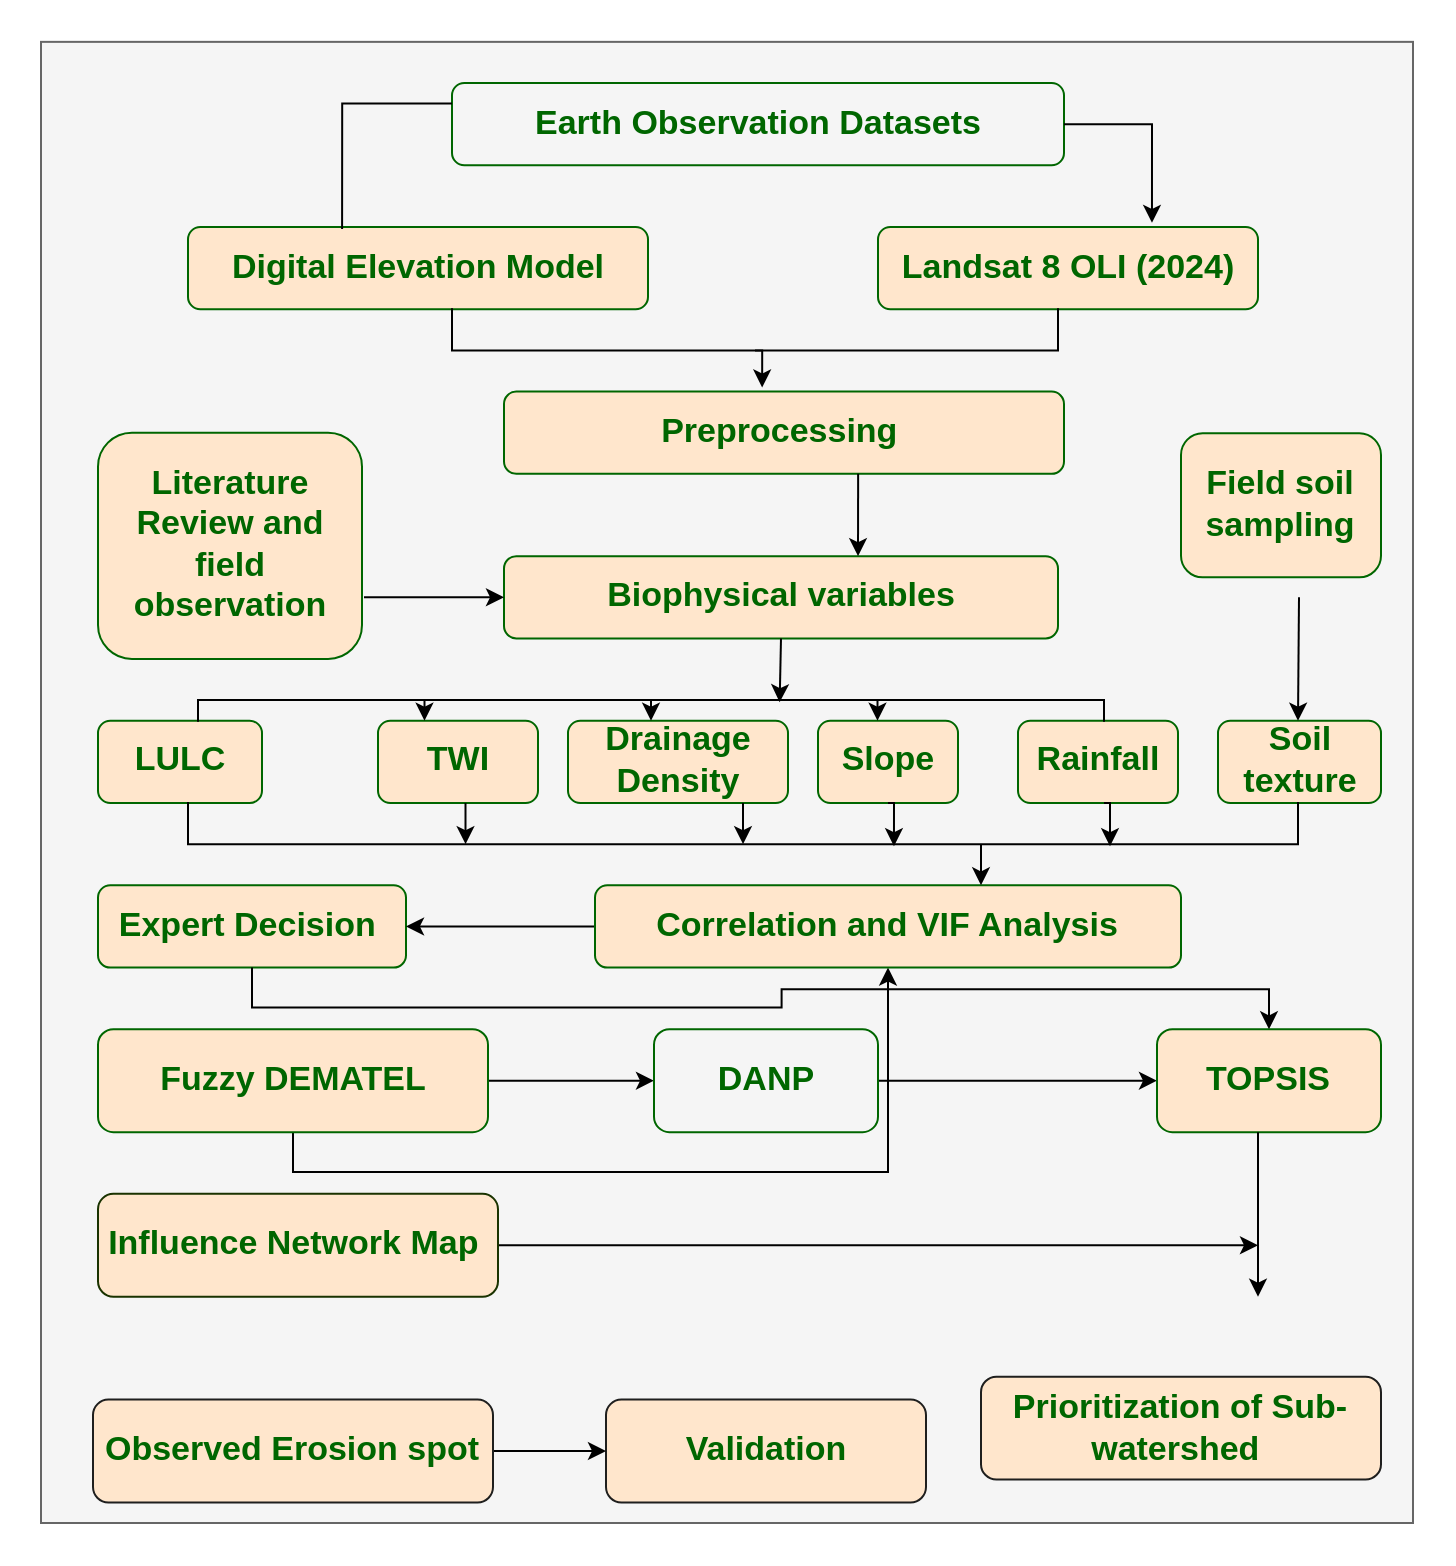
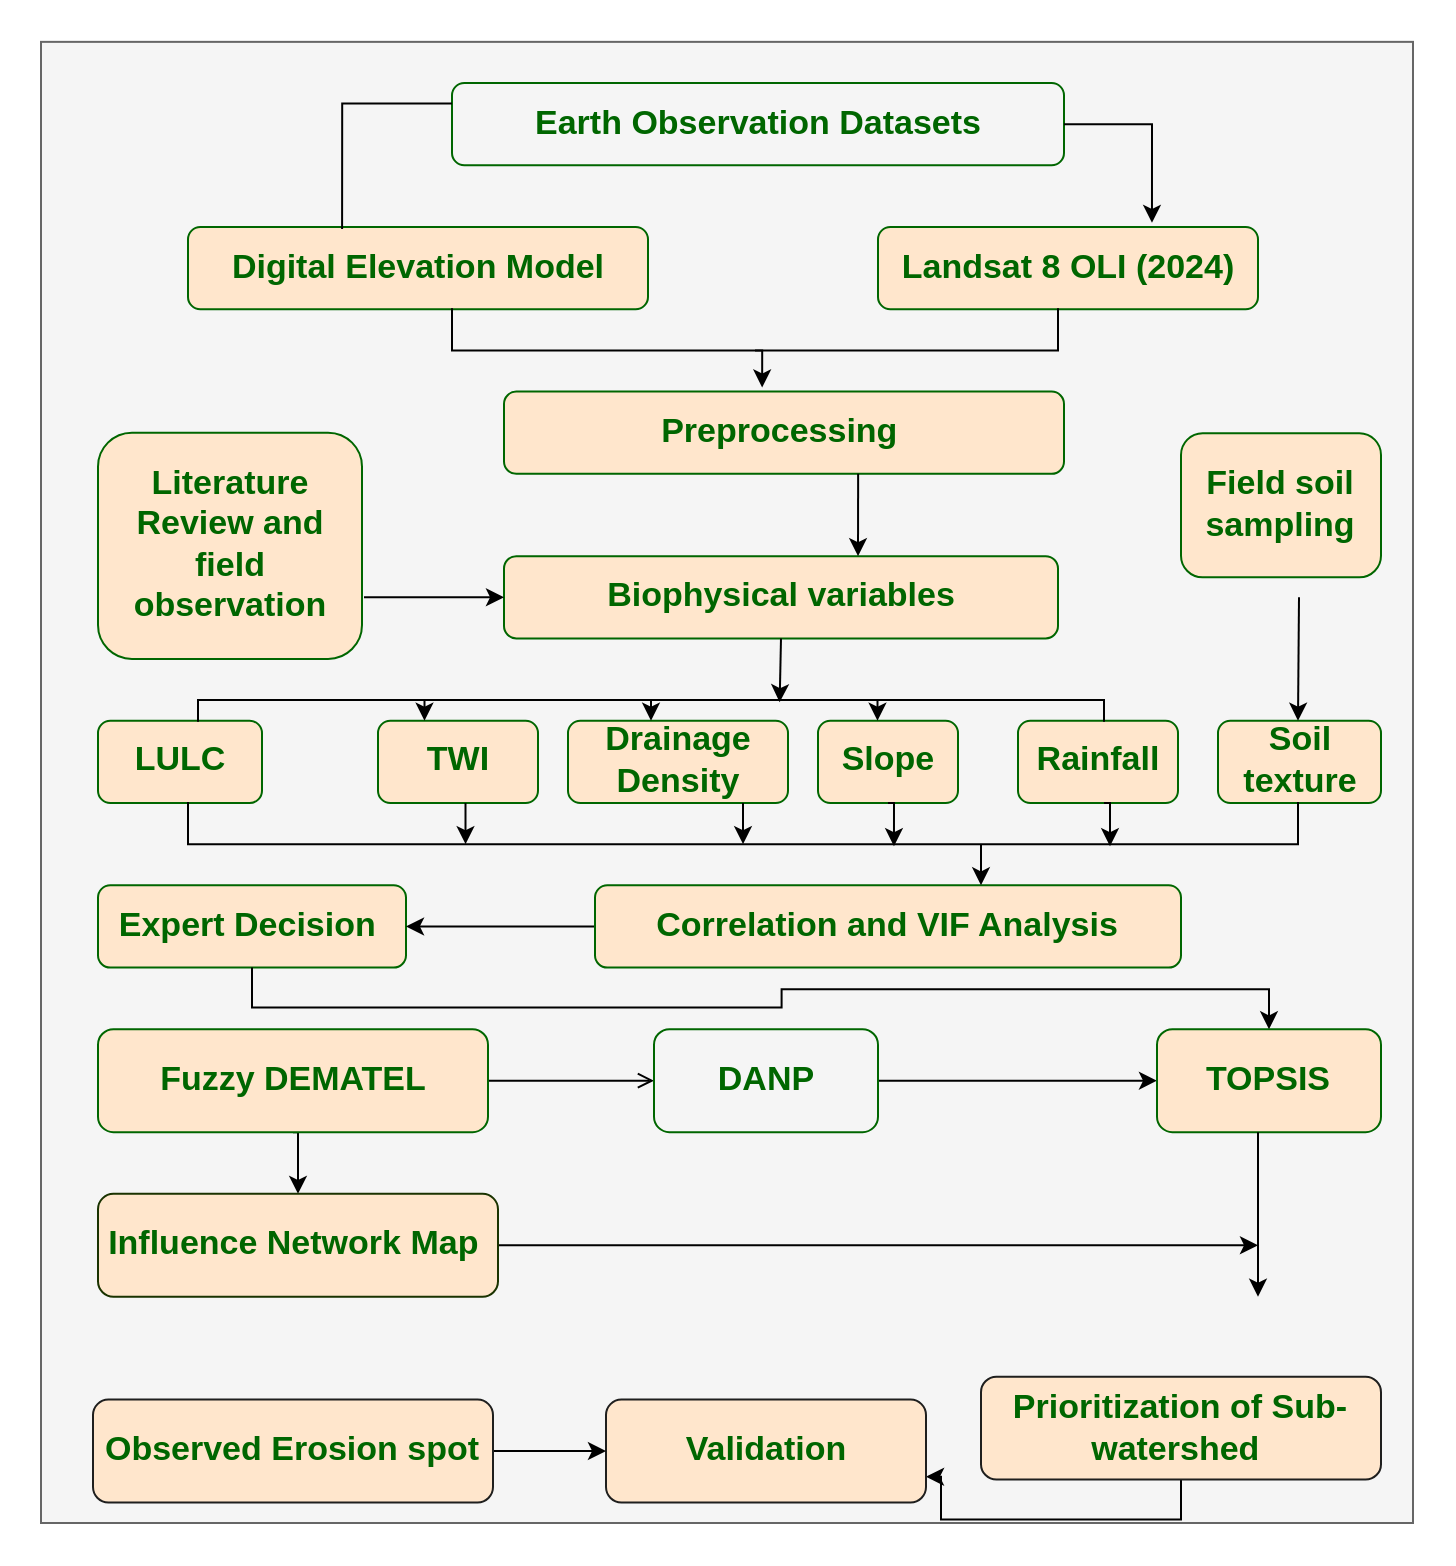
(639, 1081) -> (642, 1081)
(666, 1172) -> (298, 1154)
none -> (1059, 1520)
